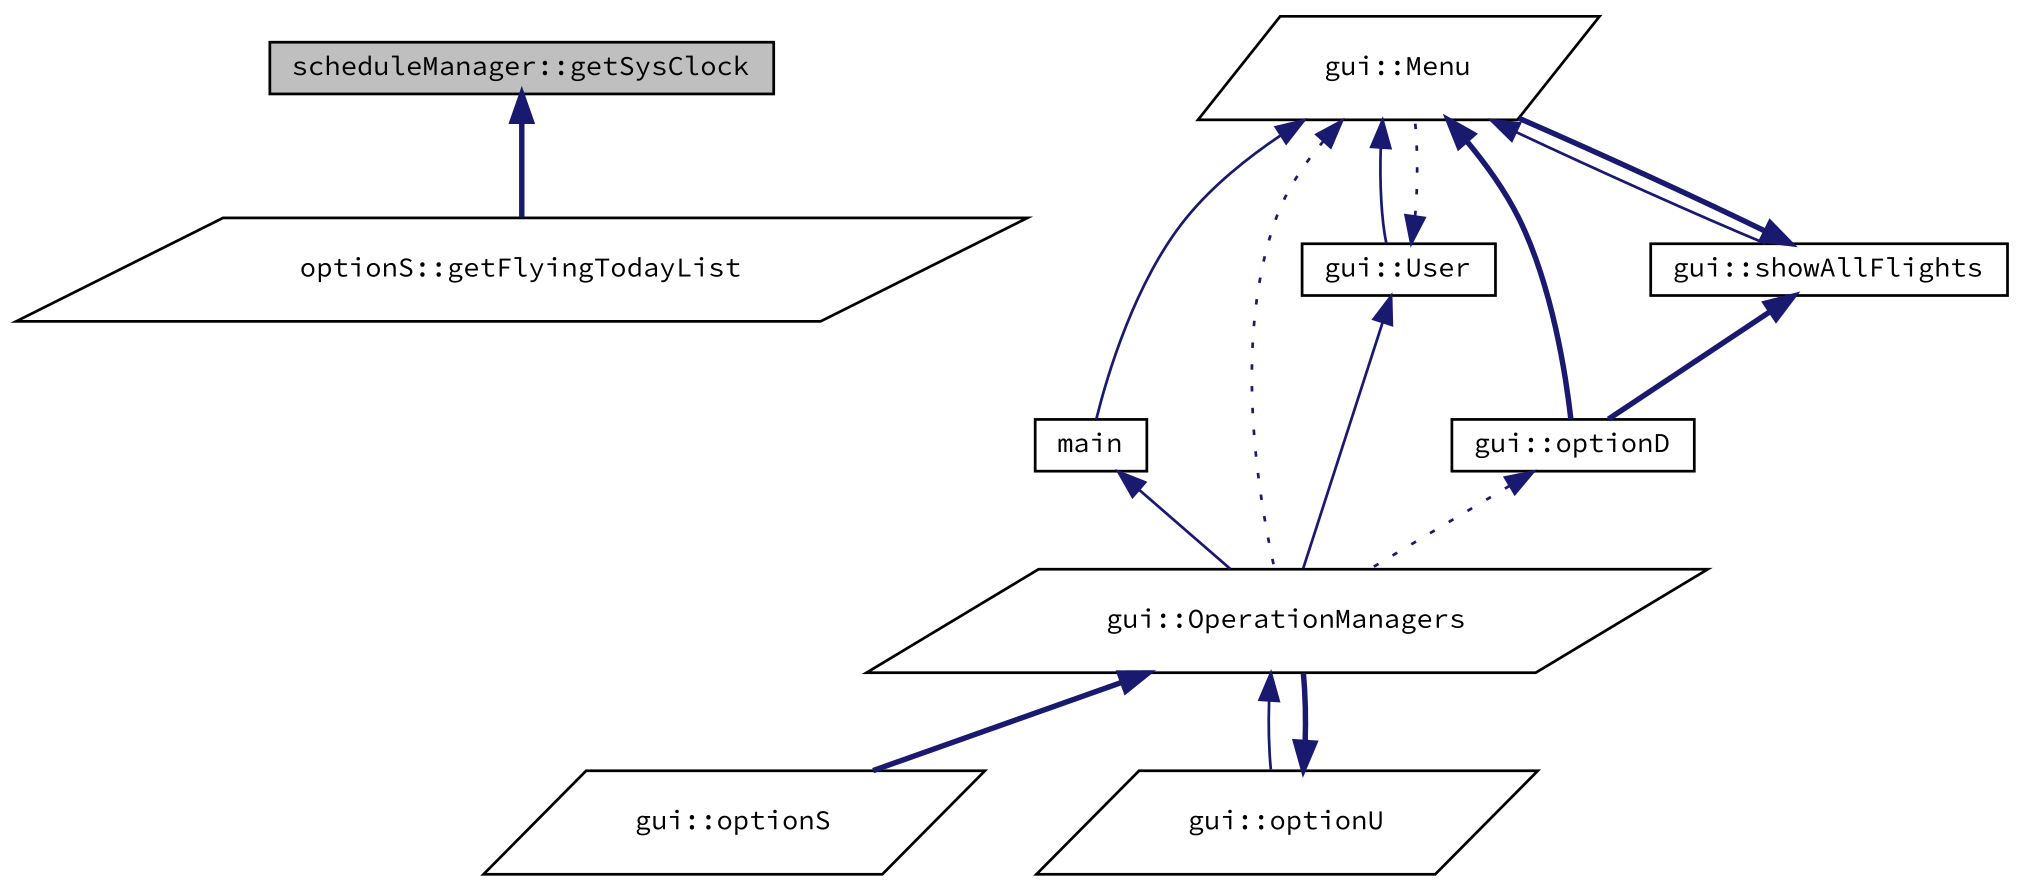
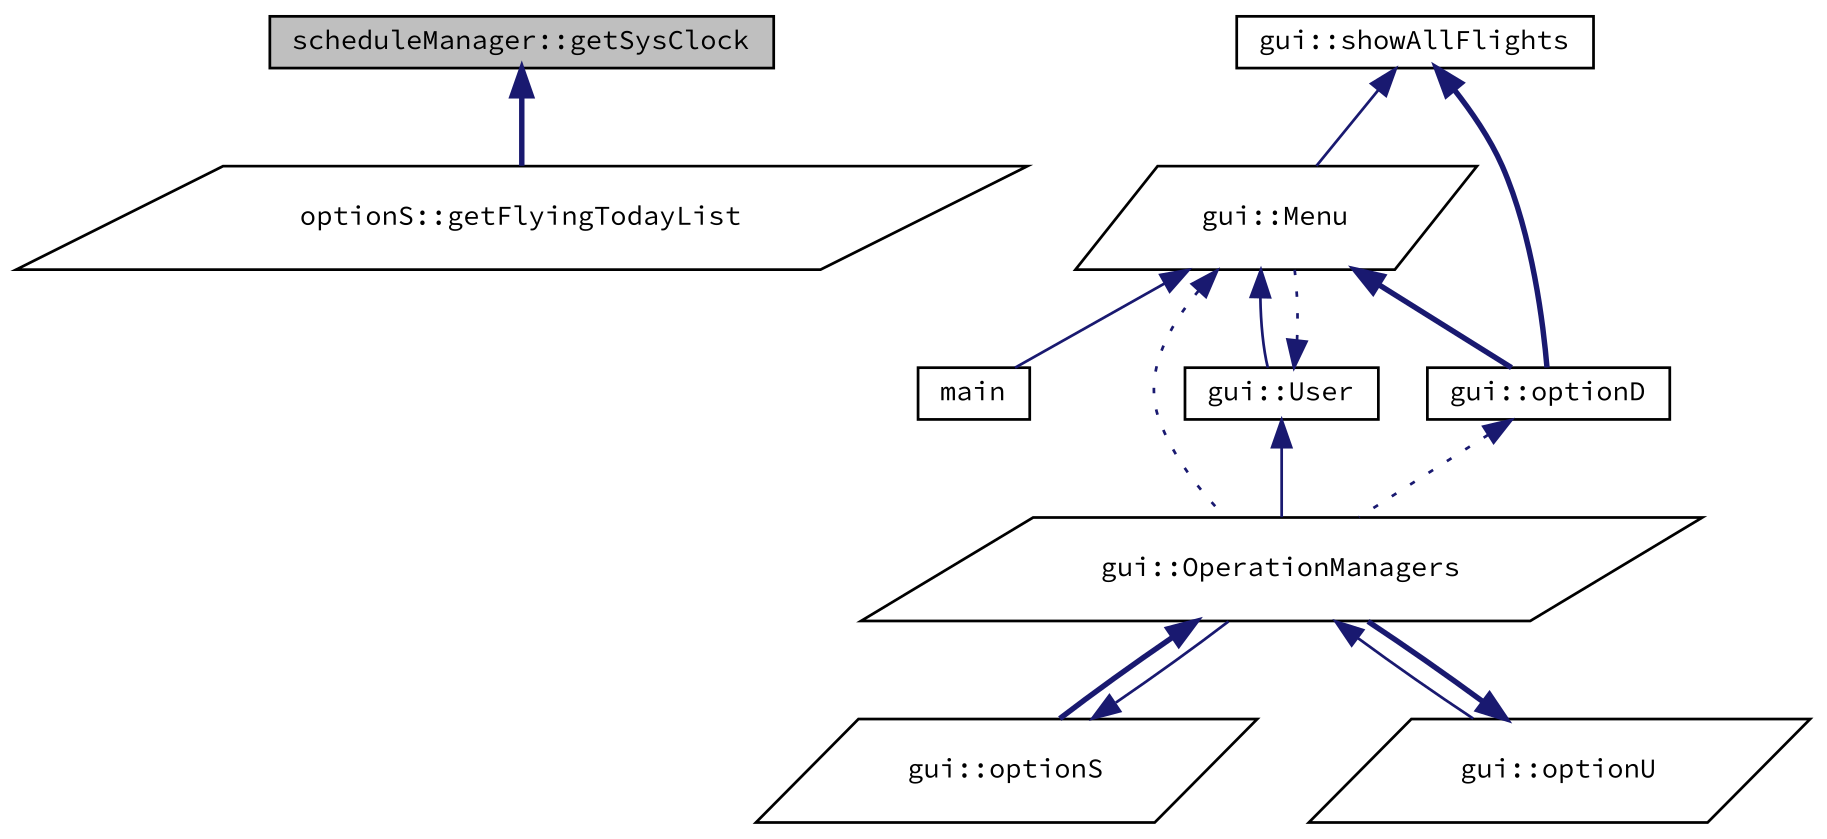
(1643, 174) -> (1347, 128)
(1640, 189) -> none
(1185, 530) -> (1173, 663)
